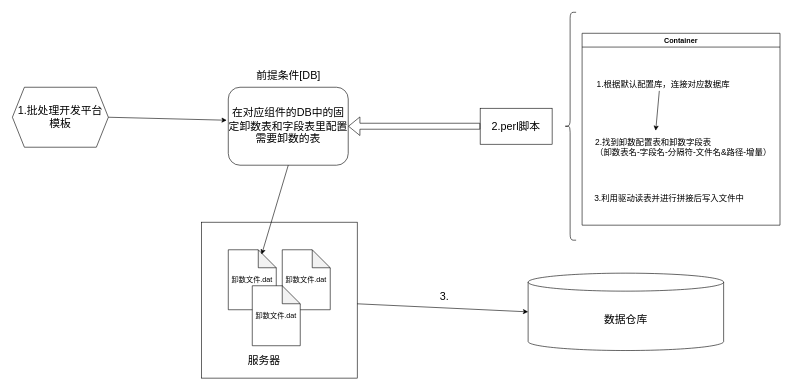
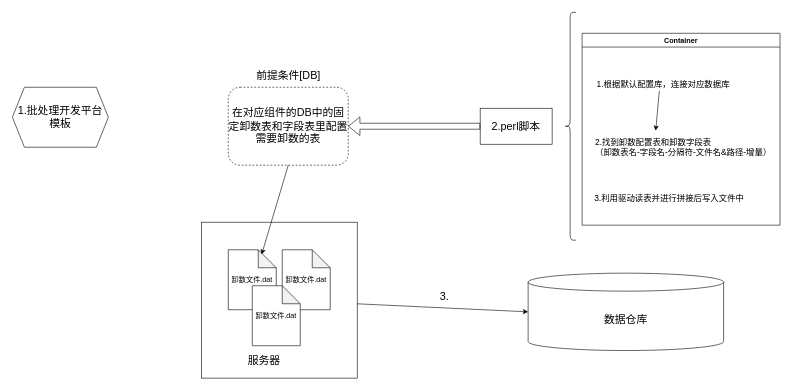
(118, 118) -> none
(288, 126) -> (288, 126)
